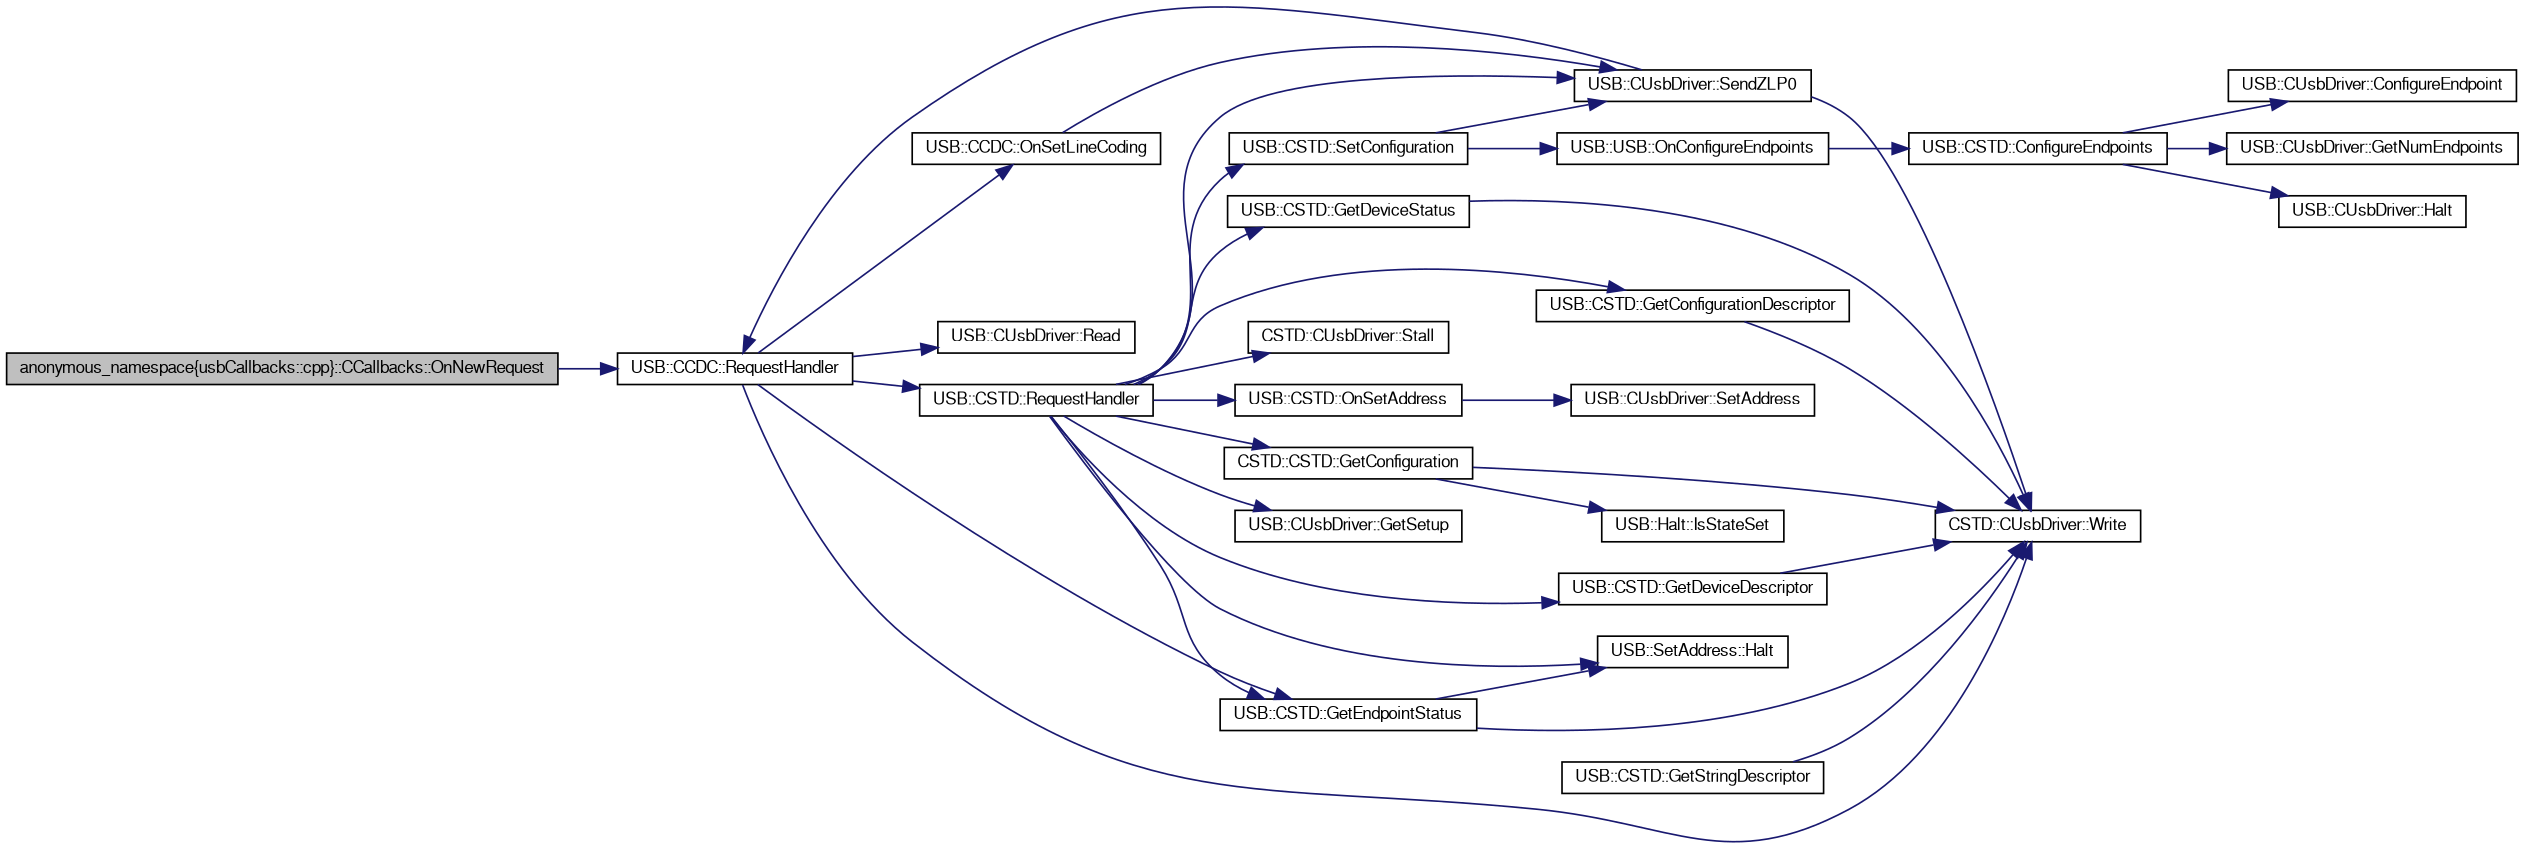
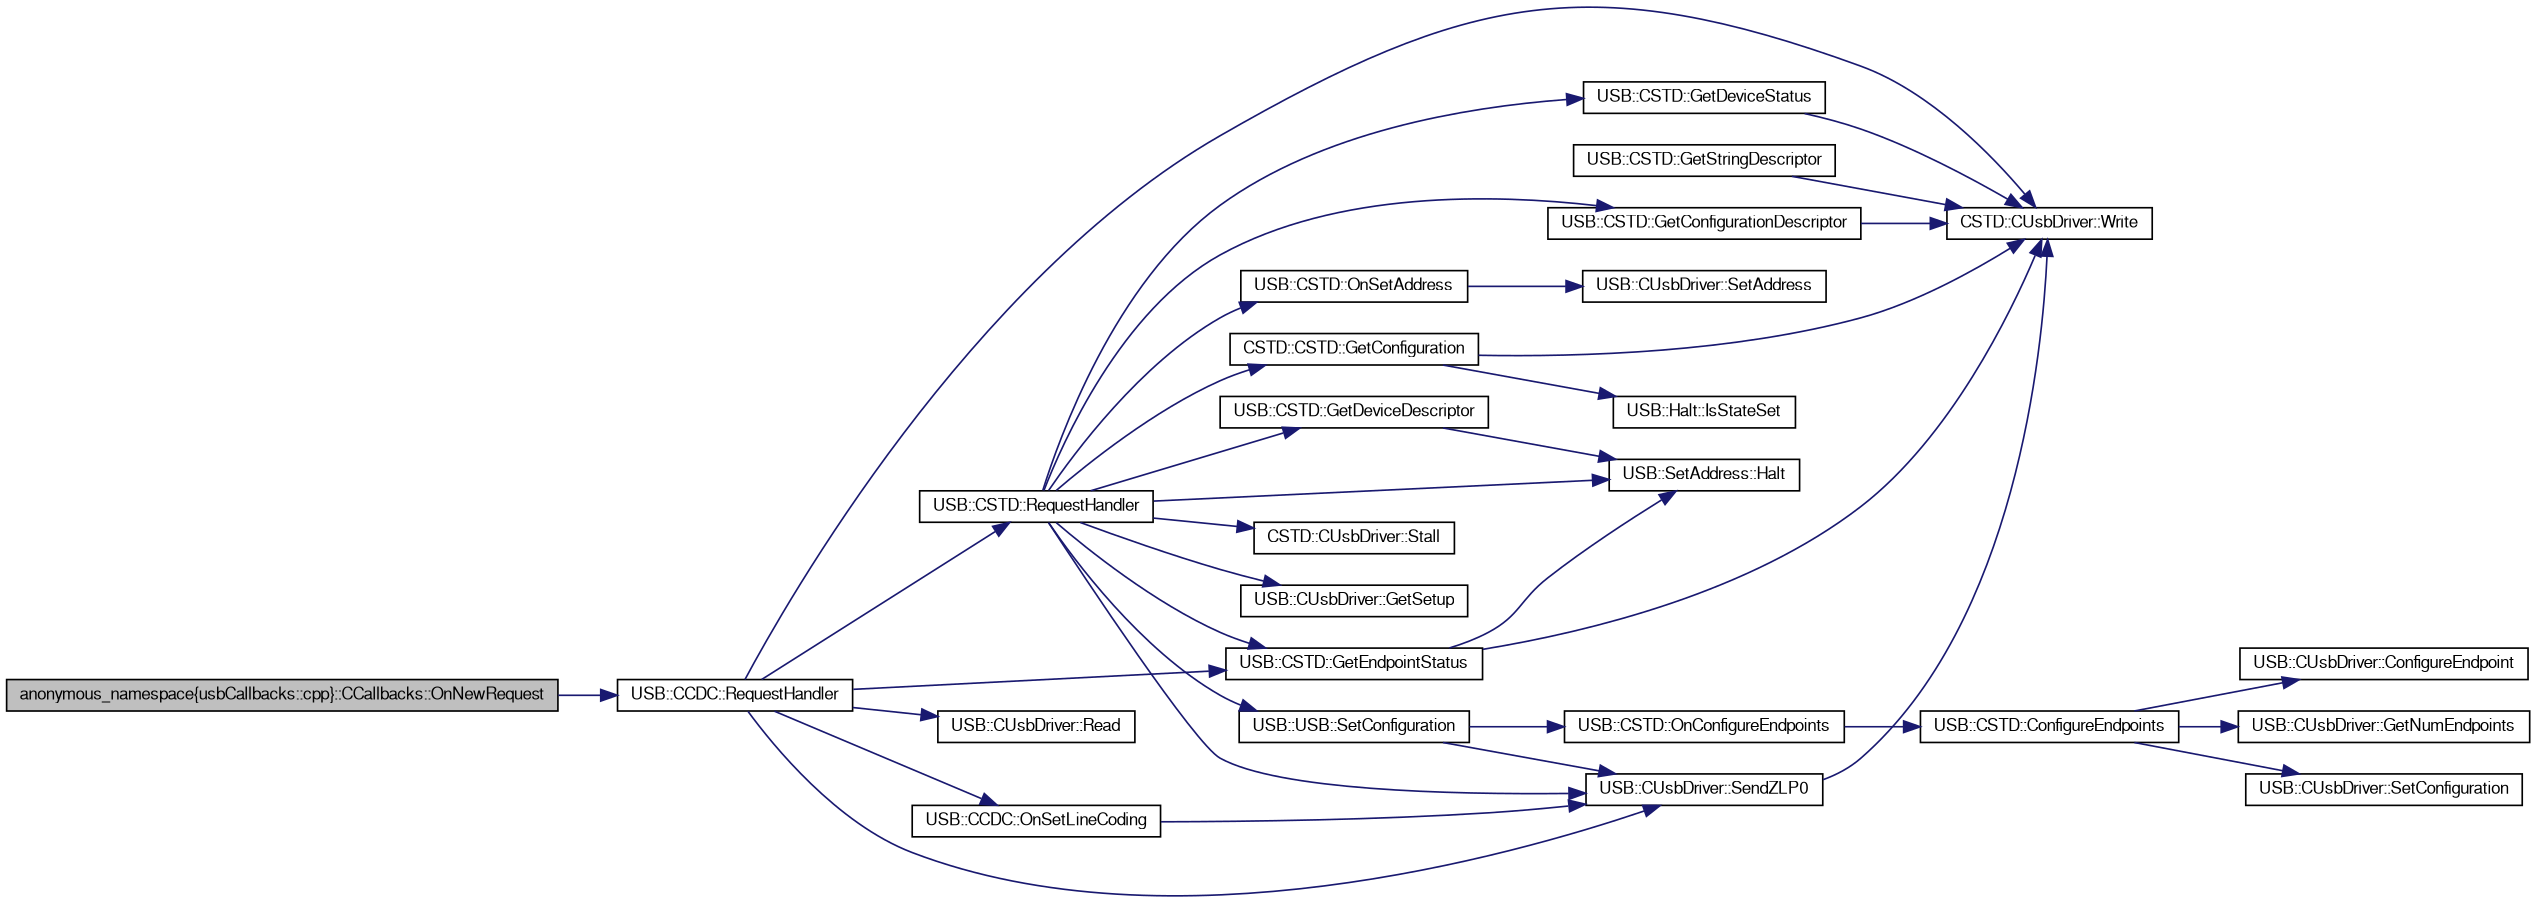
(1130, 16) -> (1171, 894)
(1348, 149) -> (1354, 727)
(1693, 149) -> (1704, 727)
(2372, 212) -> (2384, 790)
(1857, 559) -> (1521, 442)
